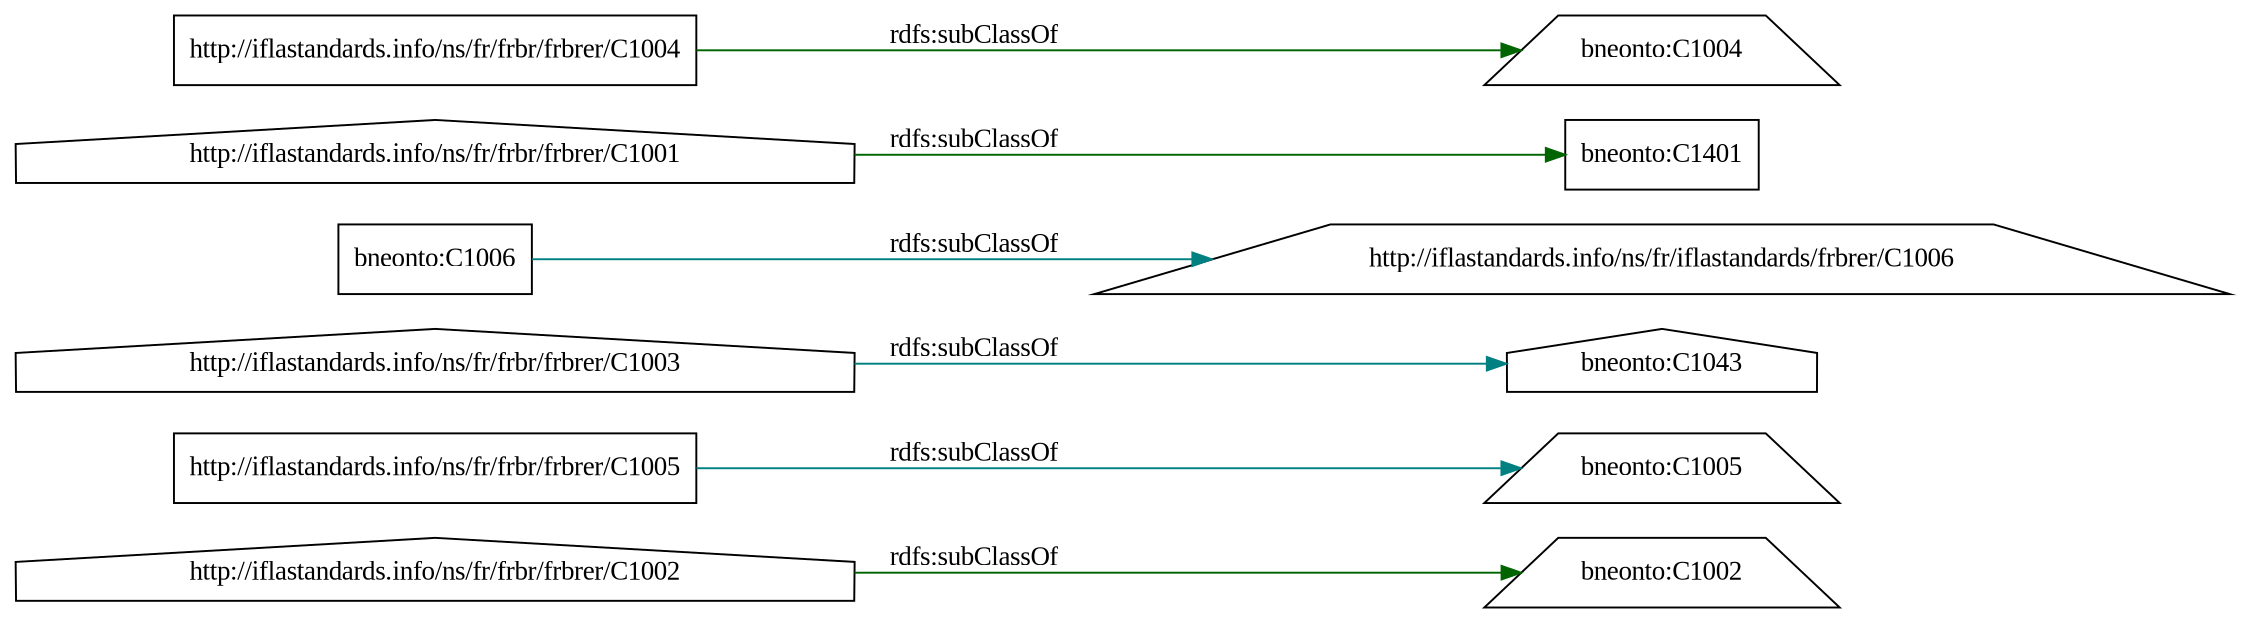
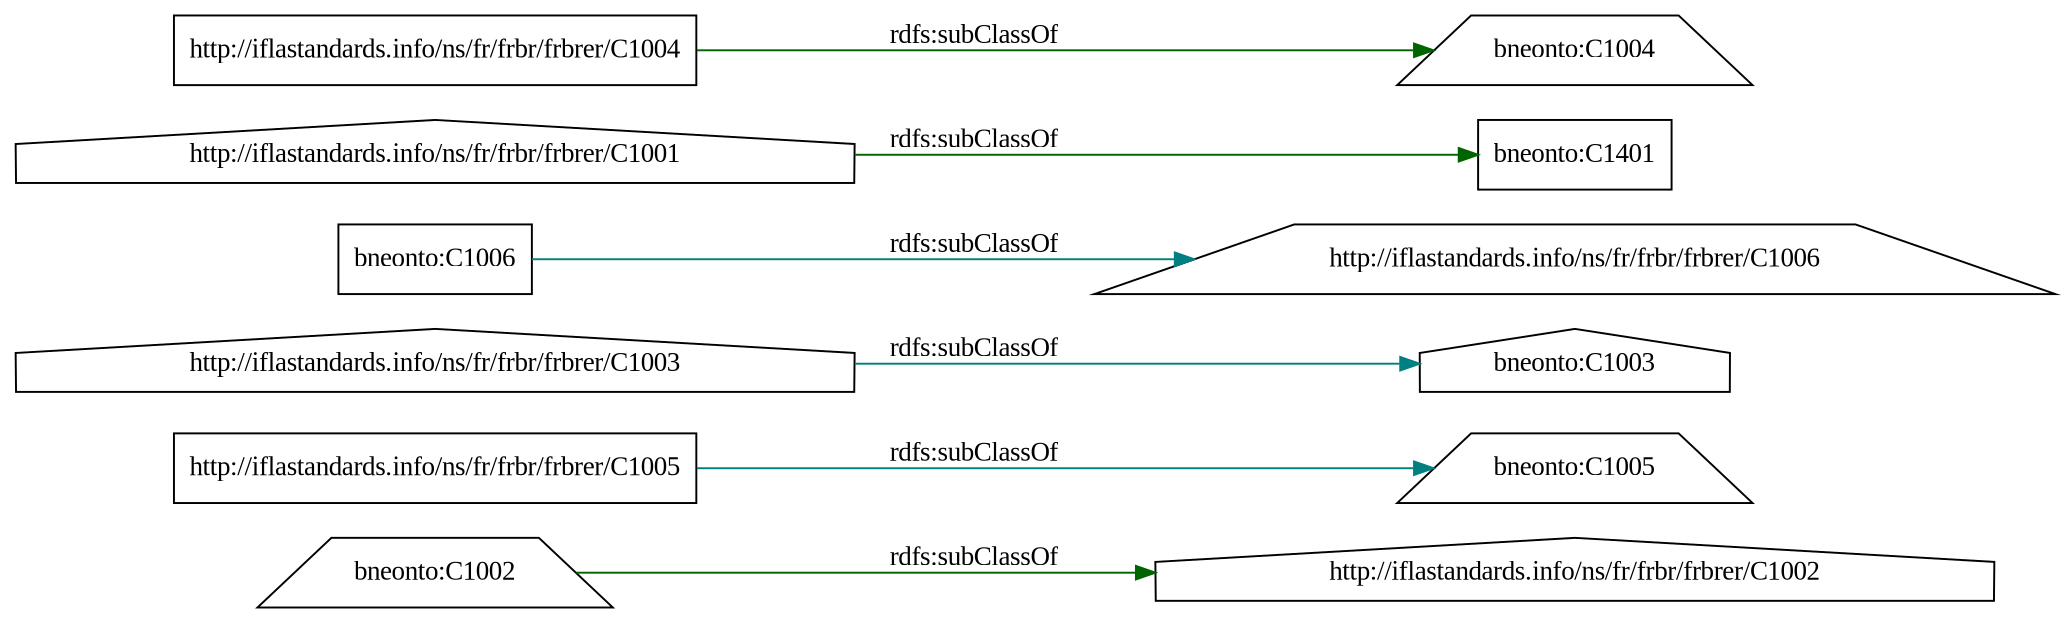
(1662, 259) -> (1575, 259)
(1662, 364) -> (1575, 364)
(1178, 573) -> (856, 573)
